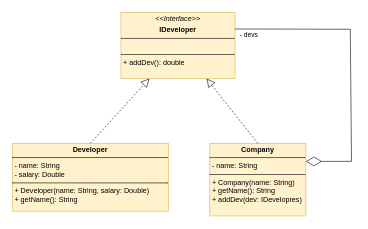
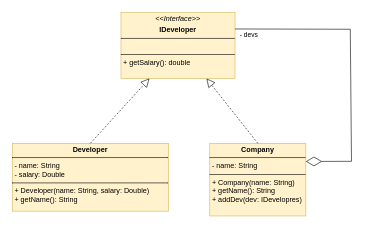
(153, 25) -> (159, 25)
